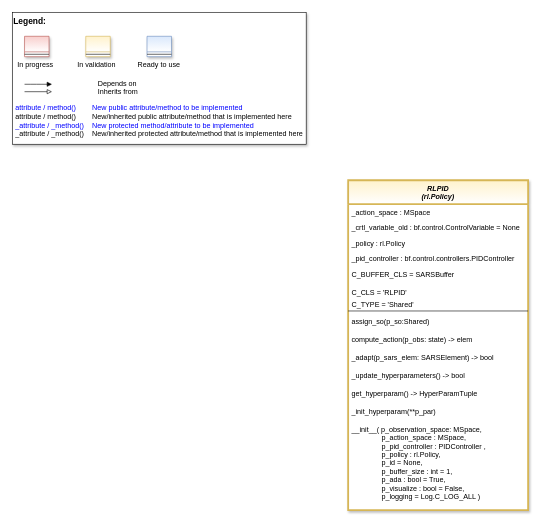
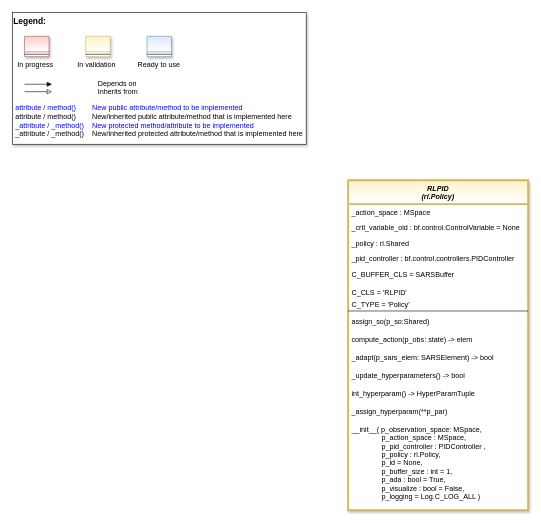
(381, 244) -> (383, 244)
(392, 305) -> (390, 305)
(419, 394) -> (418, 394)
(400, 412) -> (405, 412)
